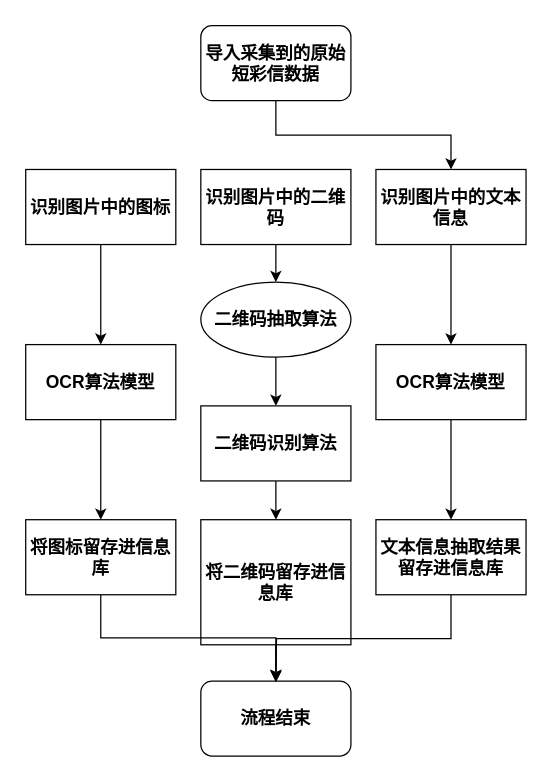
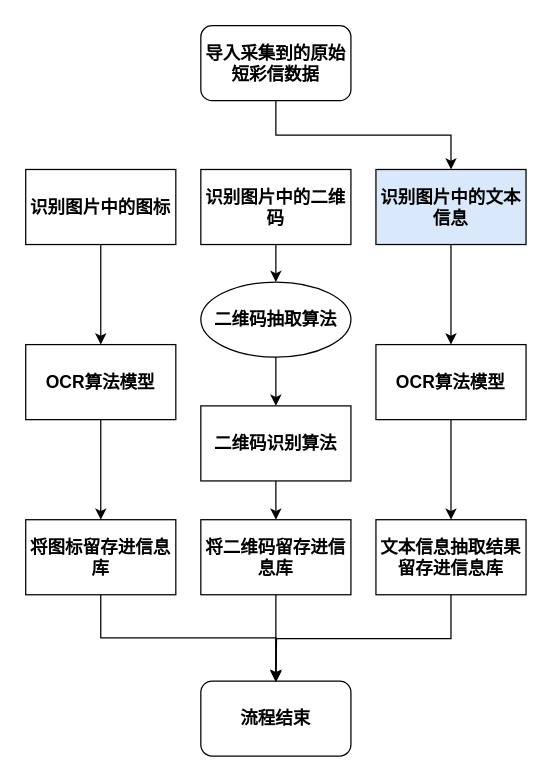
(451, 207) -> (451, 207)
(276, 582) -> (276, 557)
